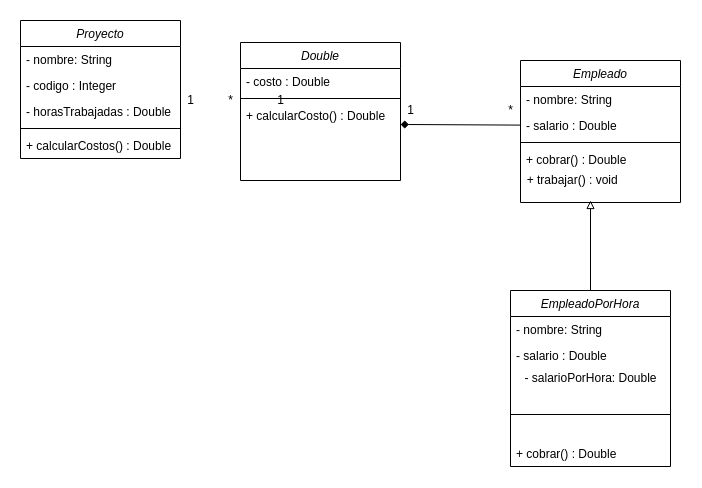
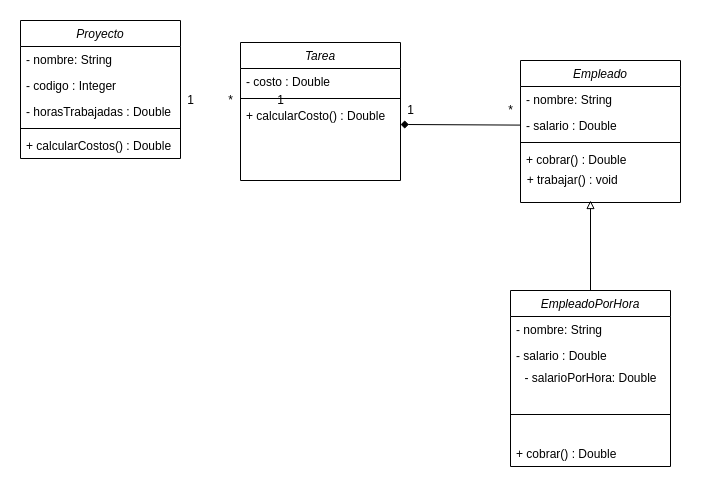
(320, 56) -> (320, 56)
